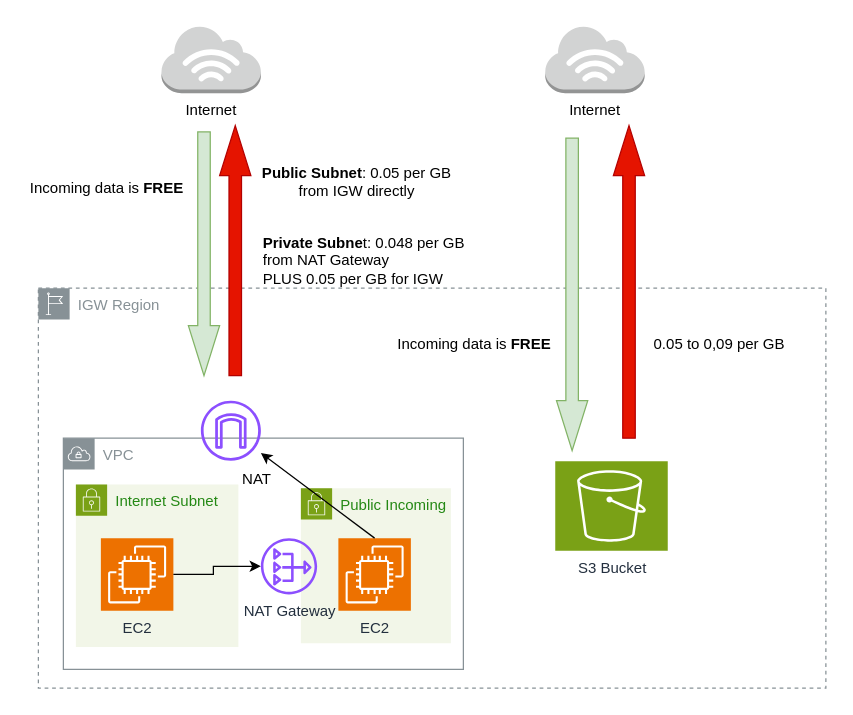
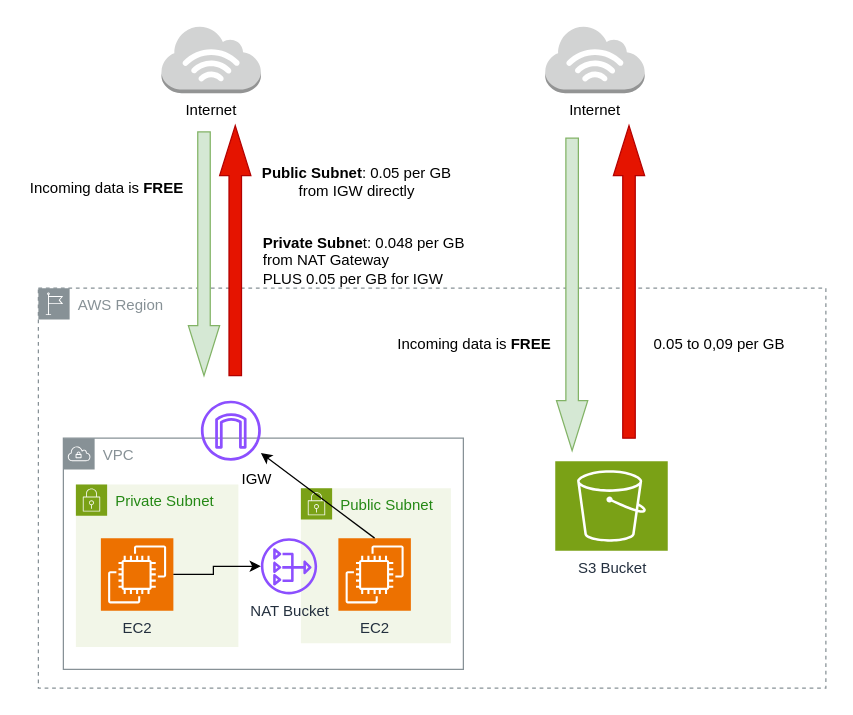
(116, 306) -> (116, 306)
(257, 479) -> (257, 479)
(177, 502) -> (171, 502)
(396, 515) -> (389, 506)
(290, 612) -> (290, 612)
